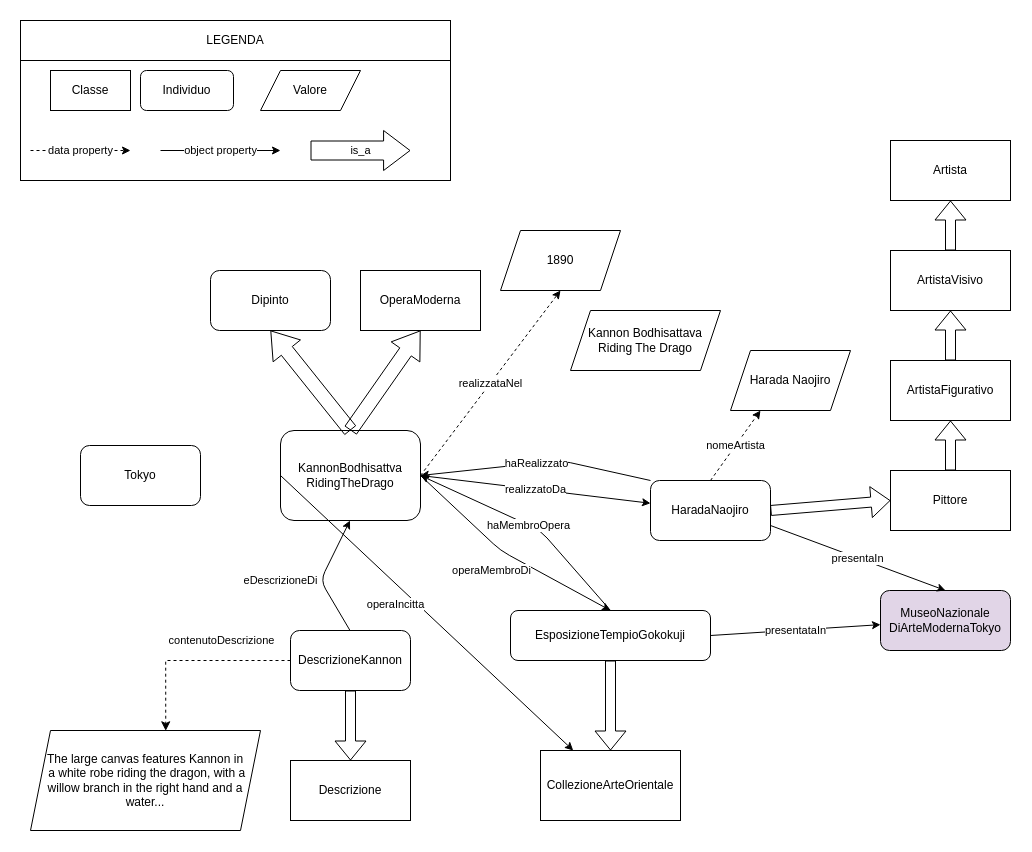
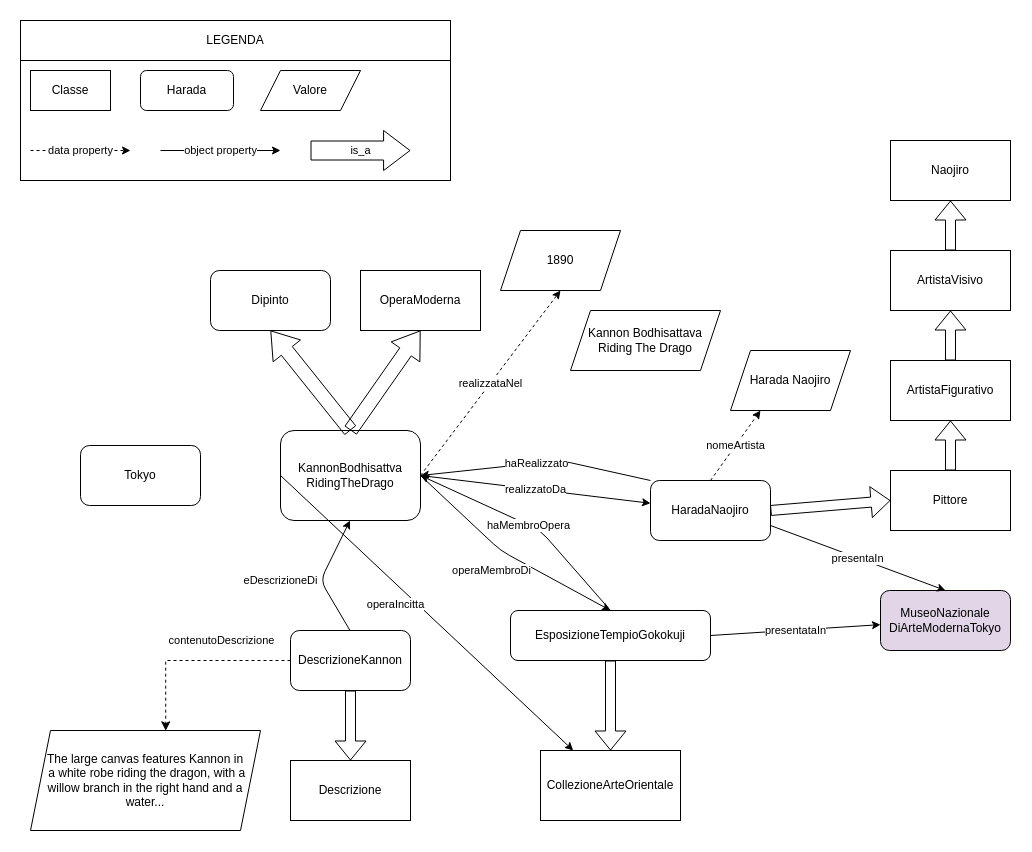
(91, 91) -> (71, 91)
(187, 91) -> (187, 91)
(951, 171) -> (951, 171)
